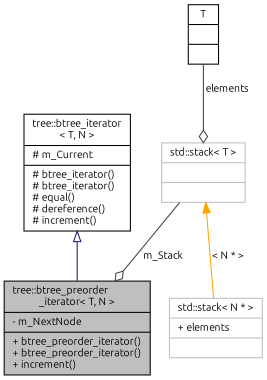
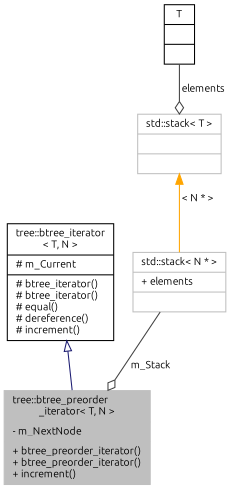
(151, 237) -> (138, 346)
(77, 328) -> (77, 438)
